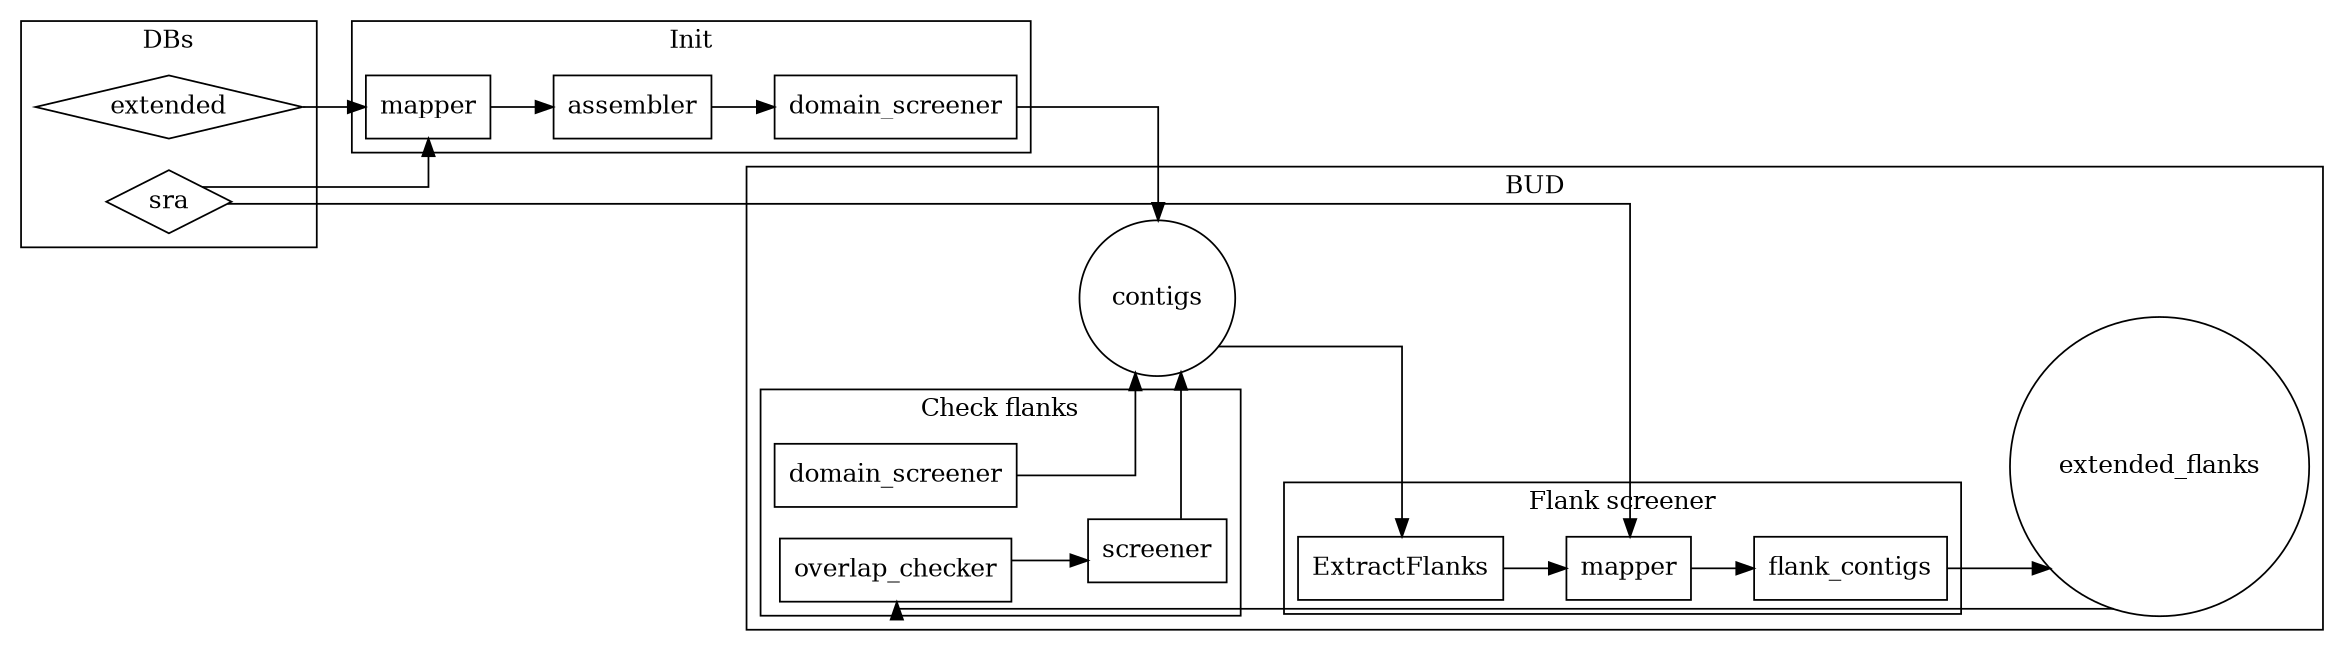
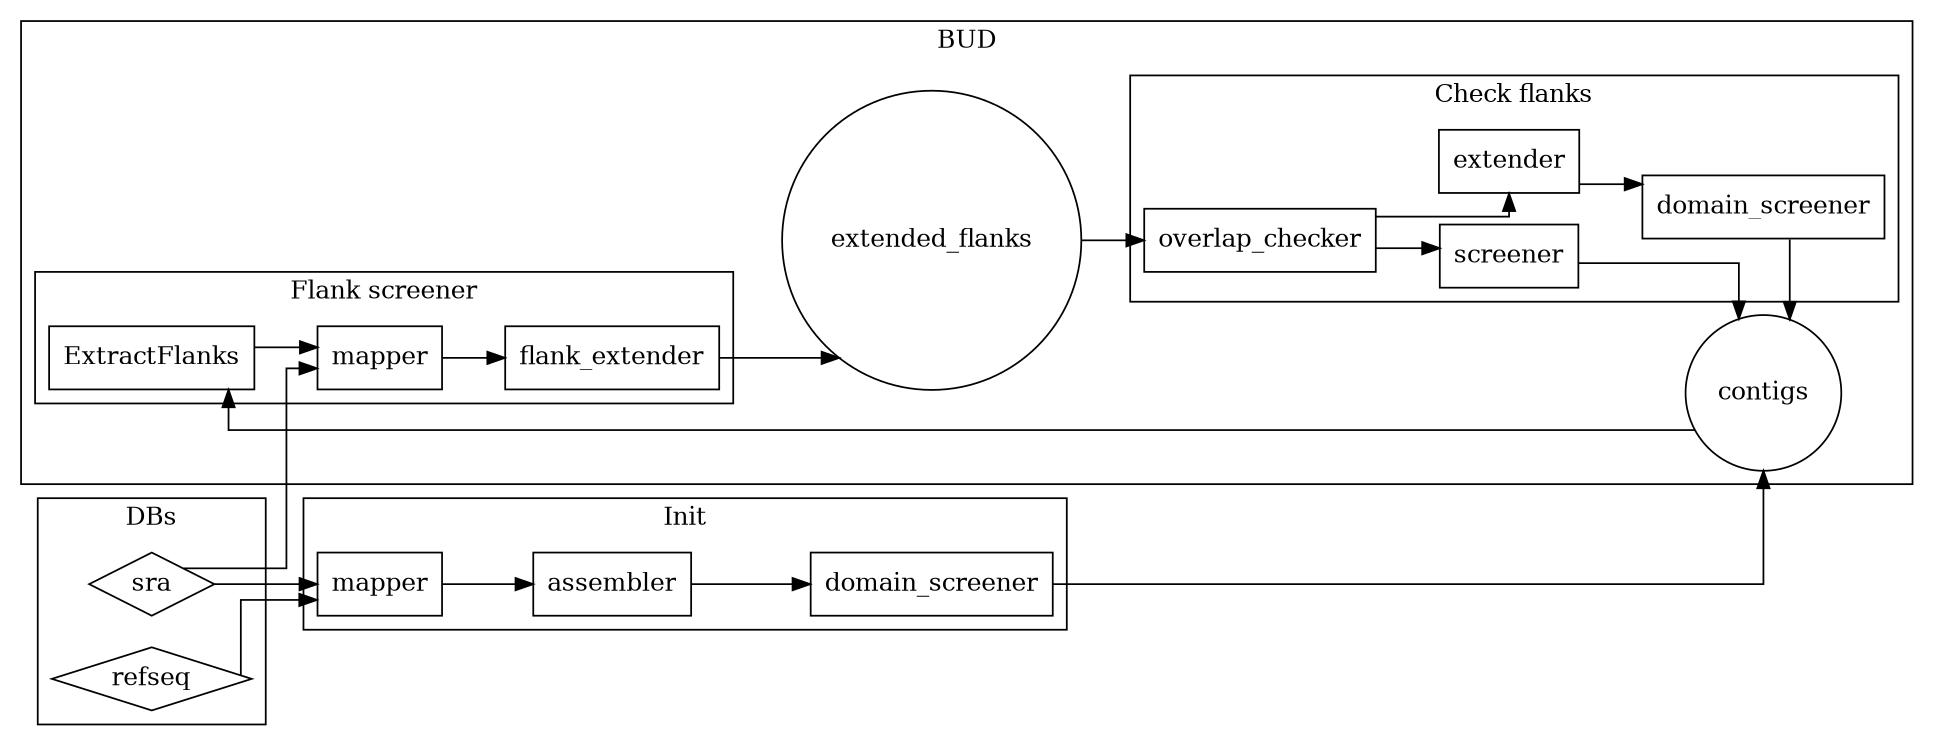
(169, 107) -> (152, 679)
none -> (1509, 161)
(1851, 568) -> (612, 358)
